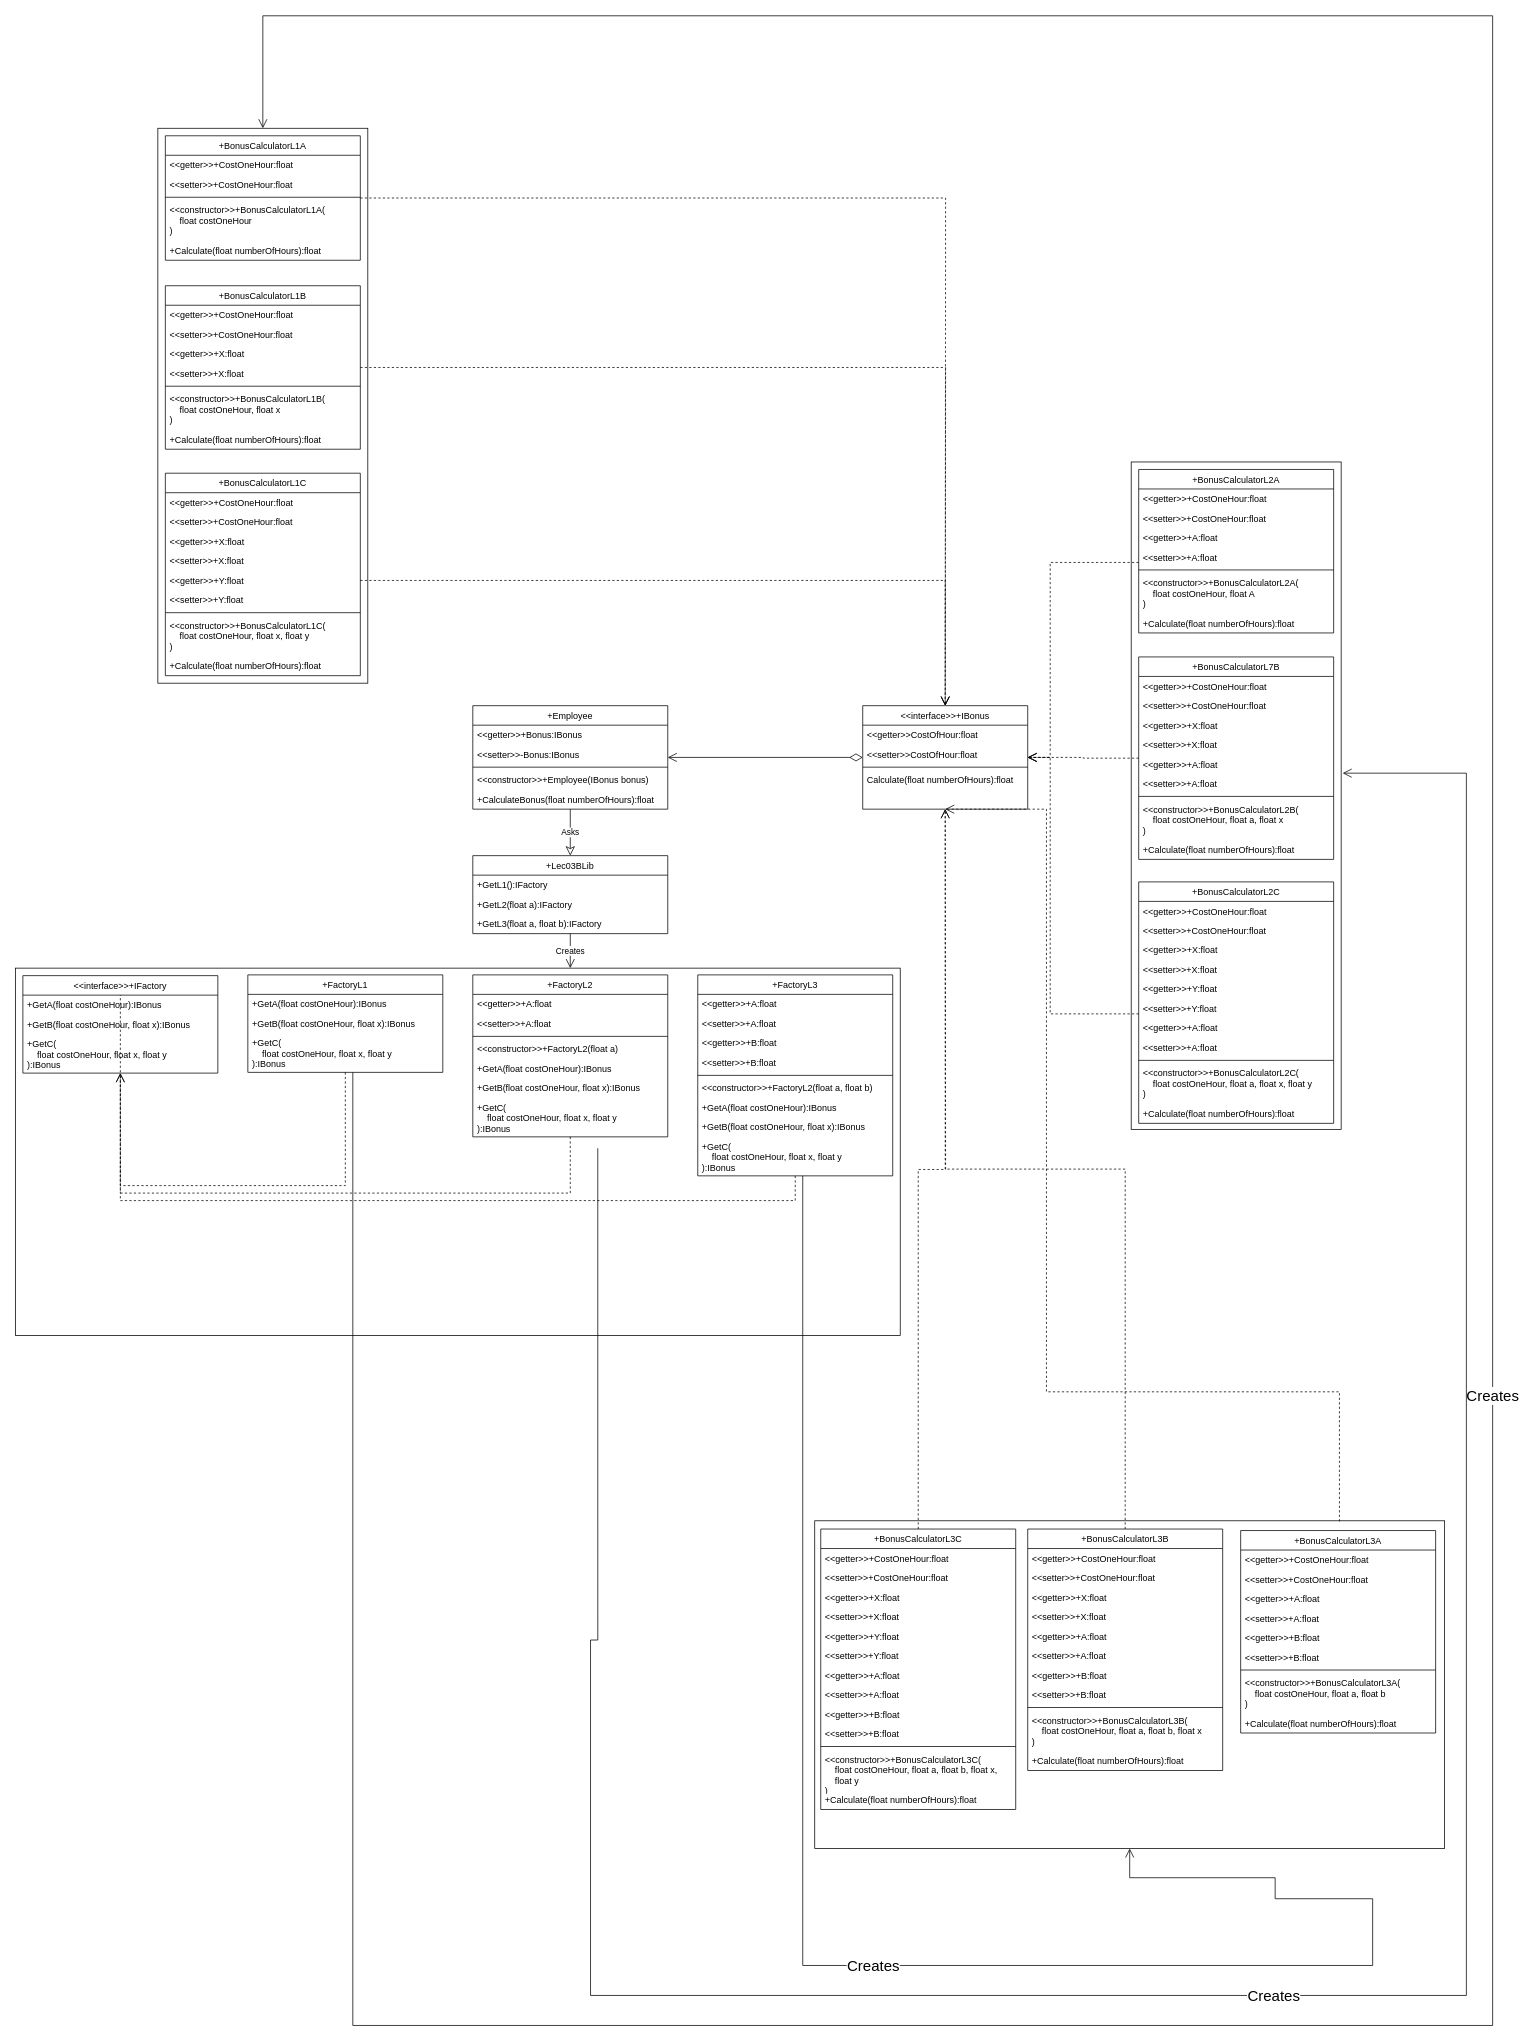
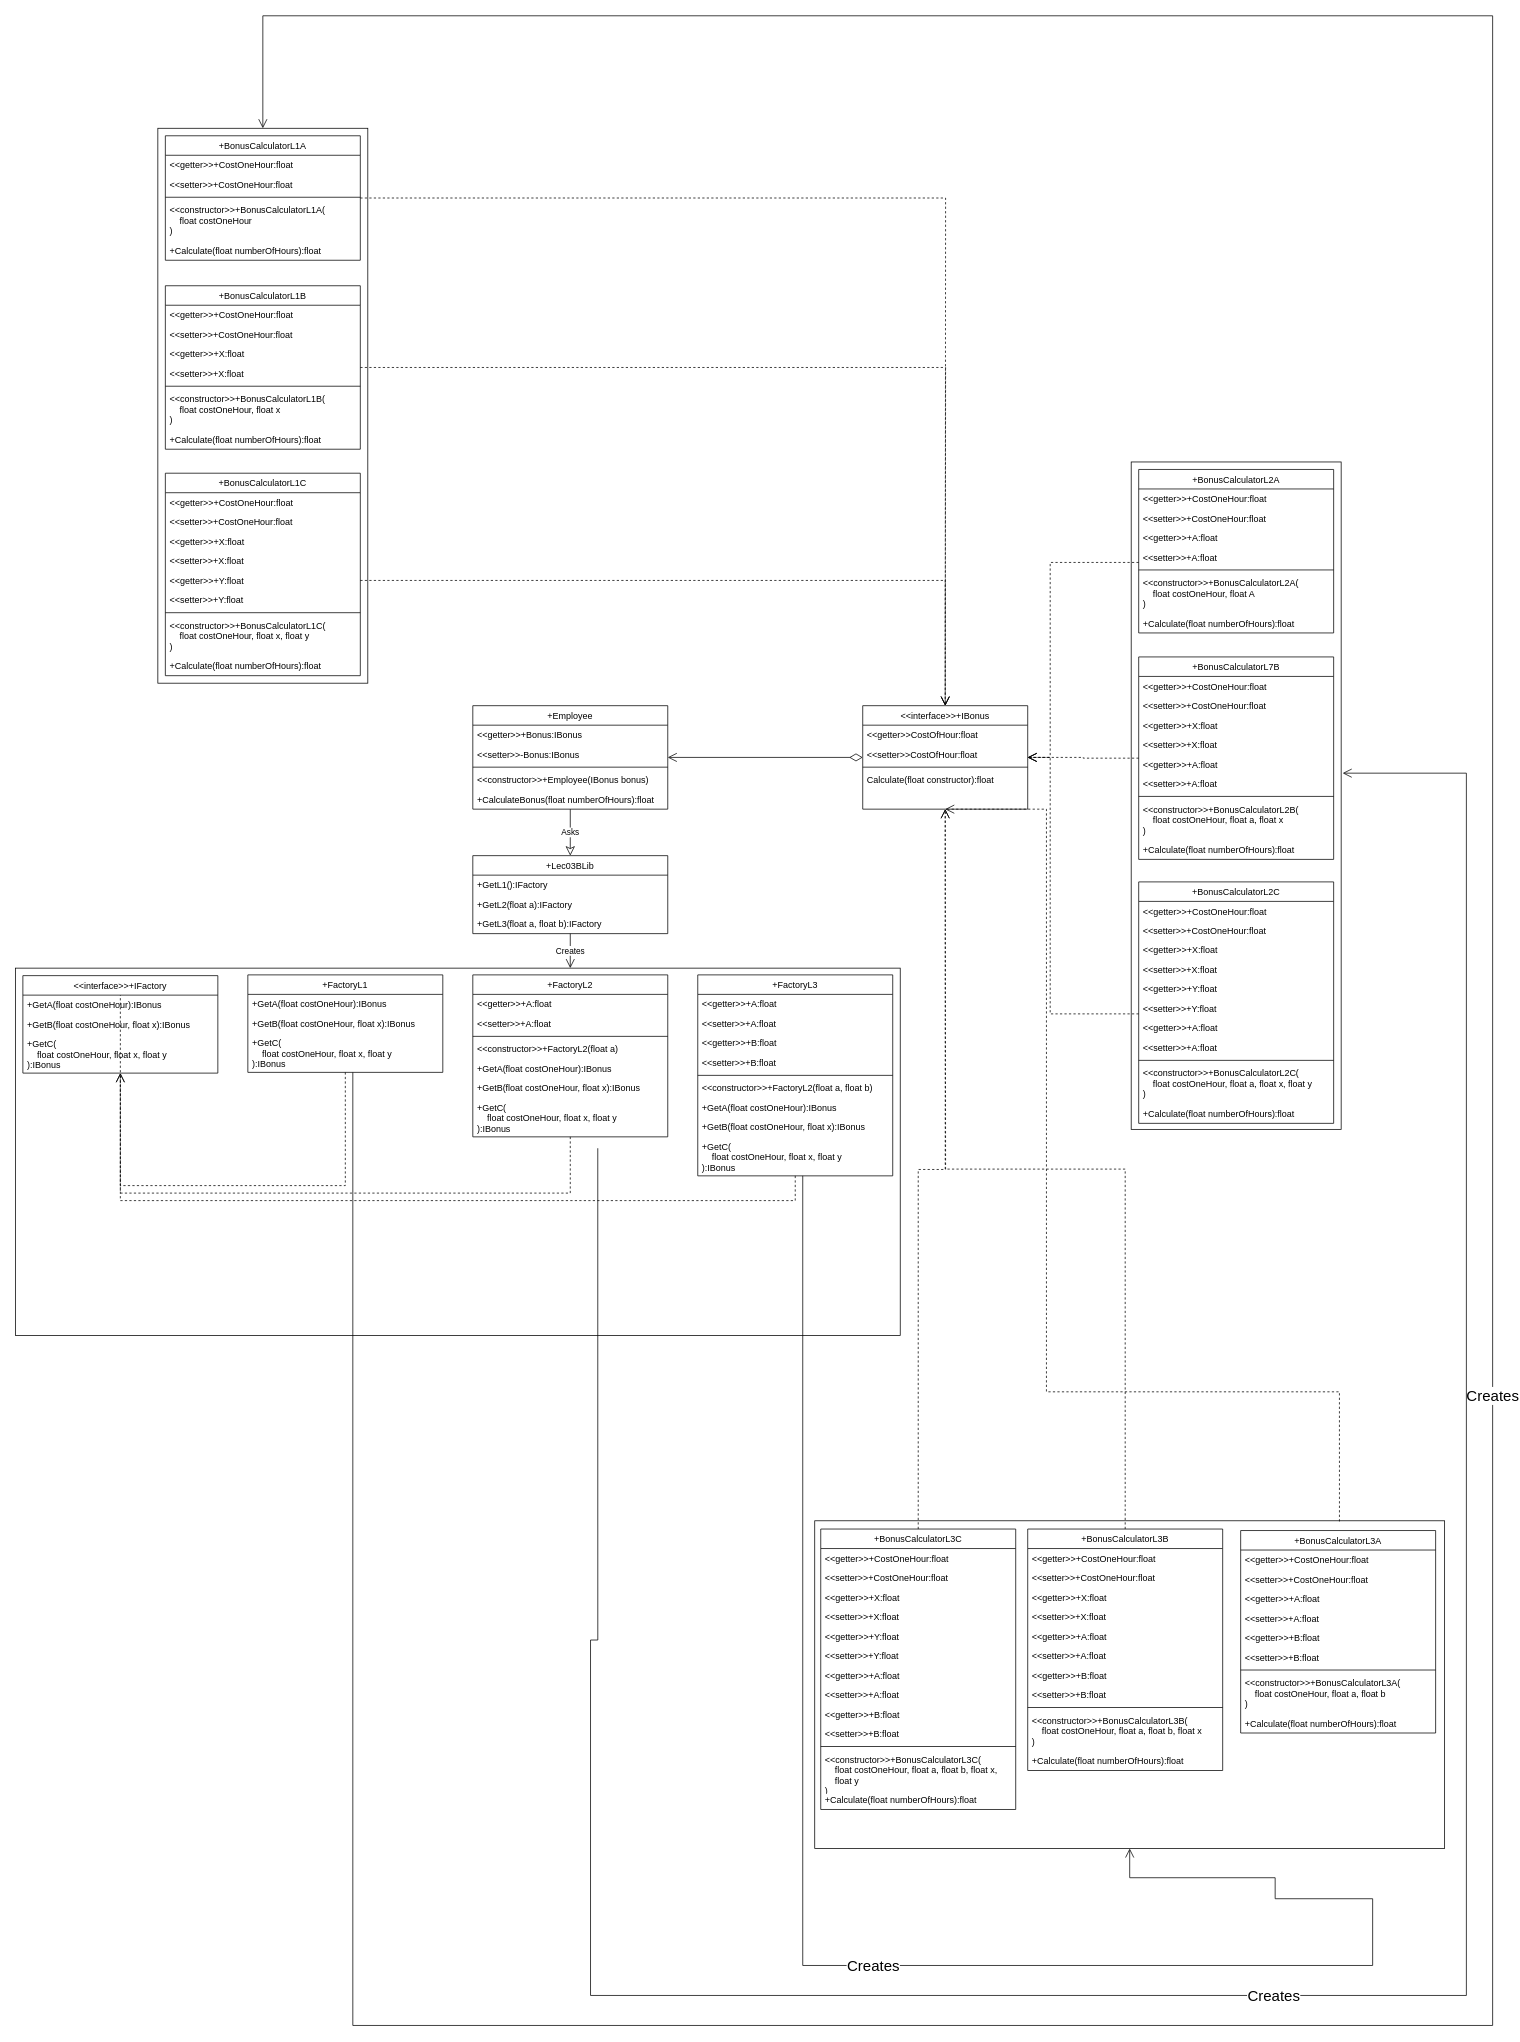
(951, 780) -> (946, 780)
